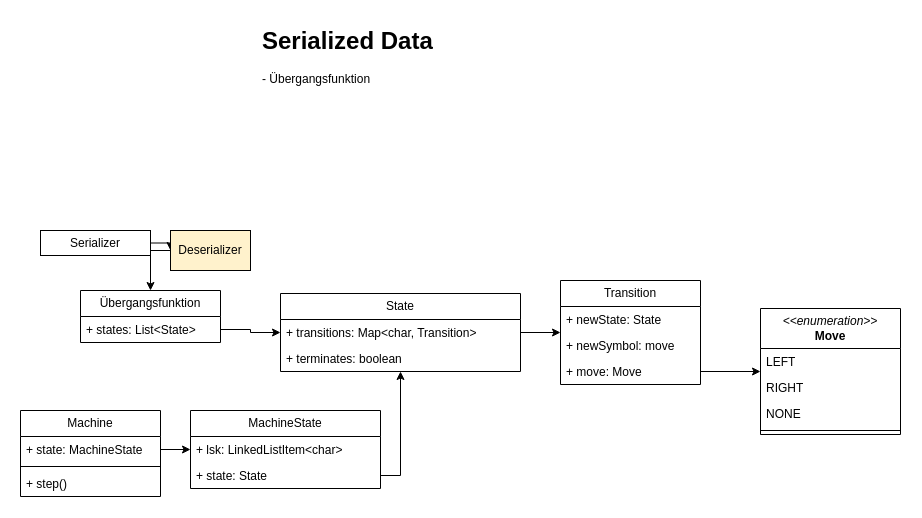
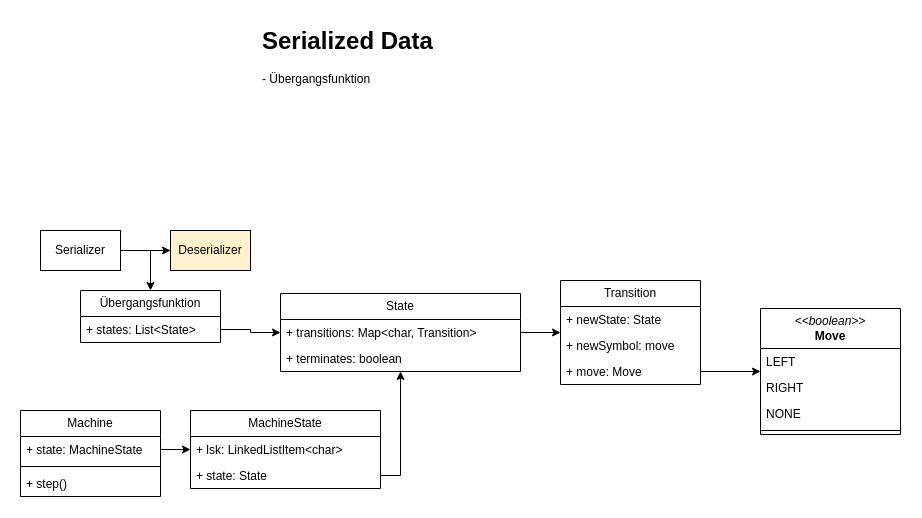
(96, 243) -> (81, 251)
(831, 329) -> (831, 329)
